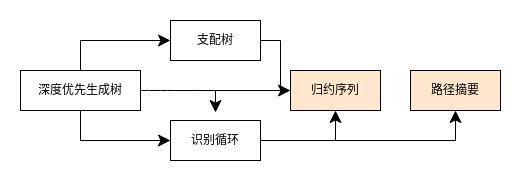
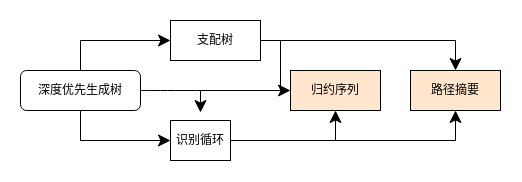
none -> (379, 41)
(81, 91) -> (81, 91)
(216, 141) -> (201, 141)
